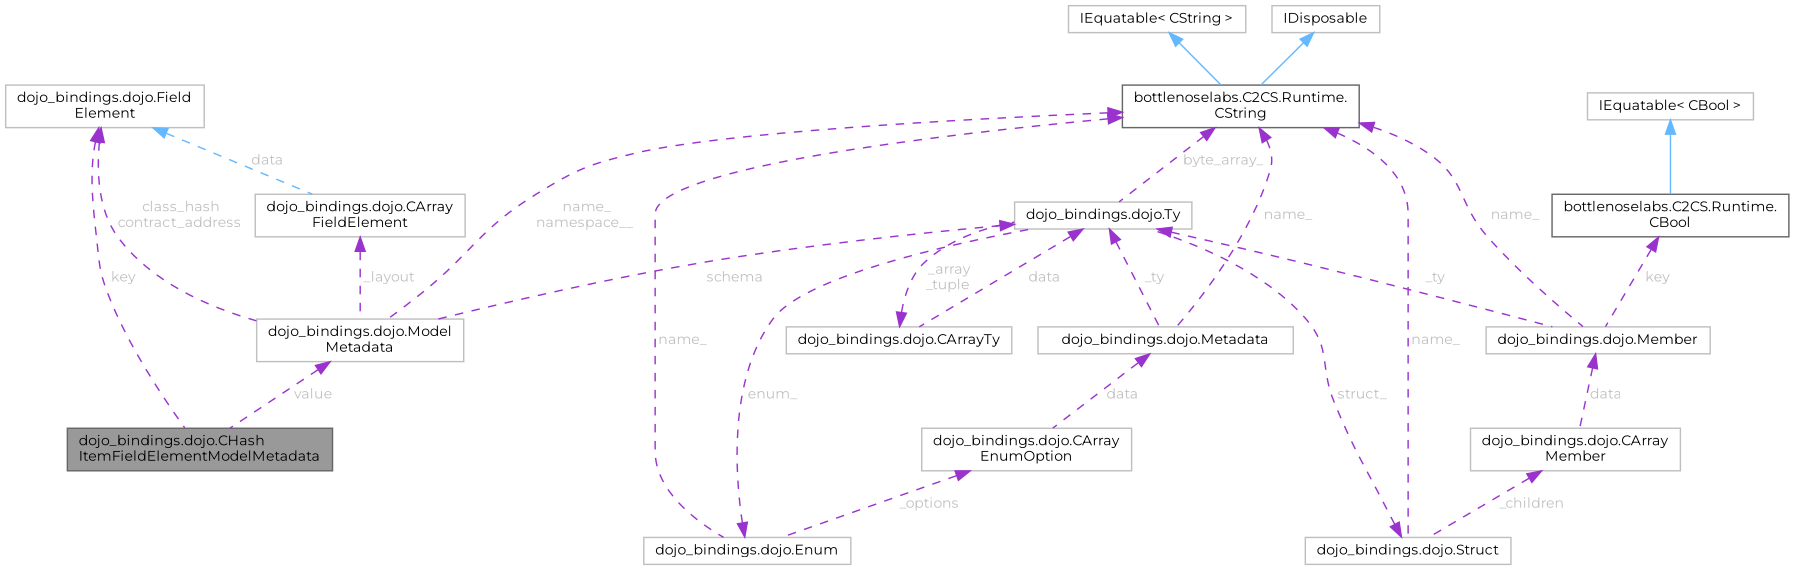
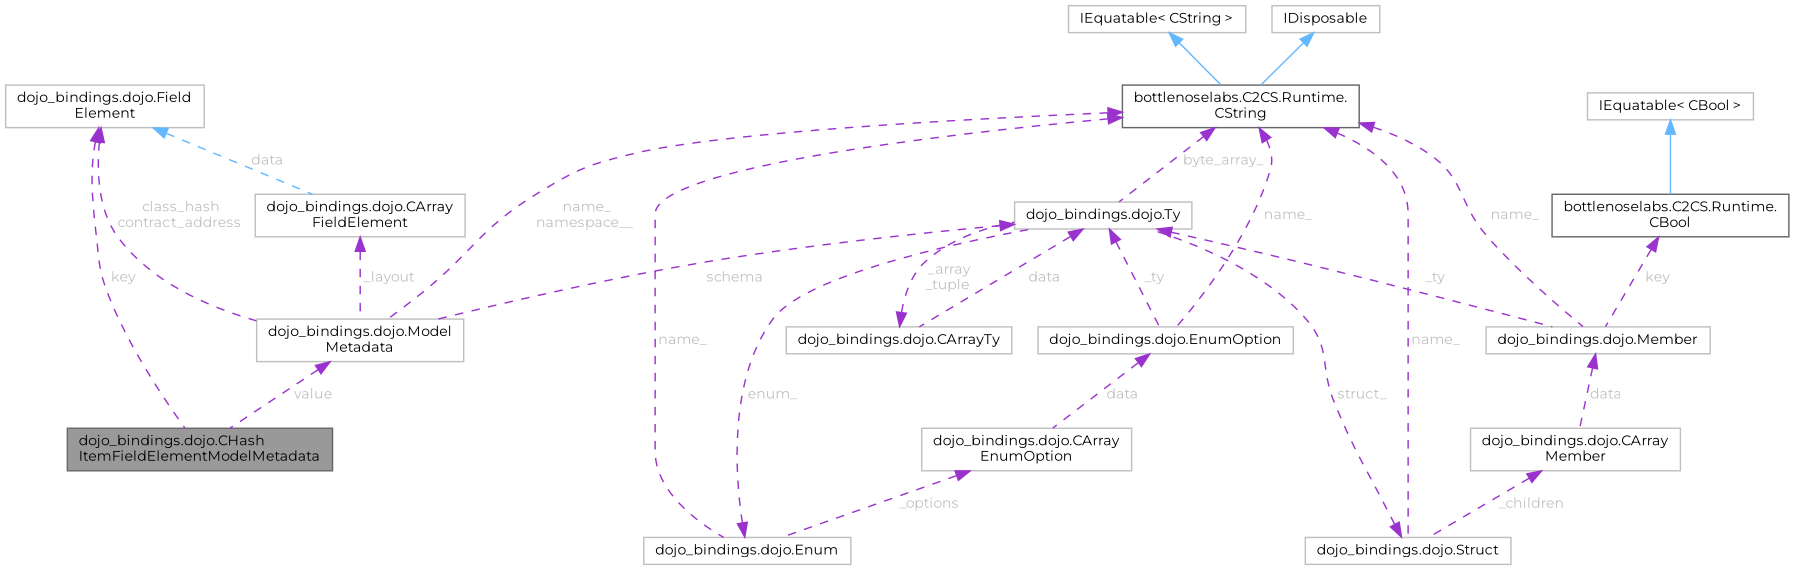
(1166, 340) -> (1166, 340)
